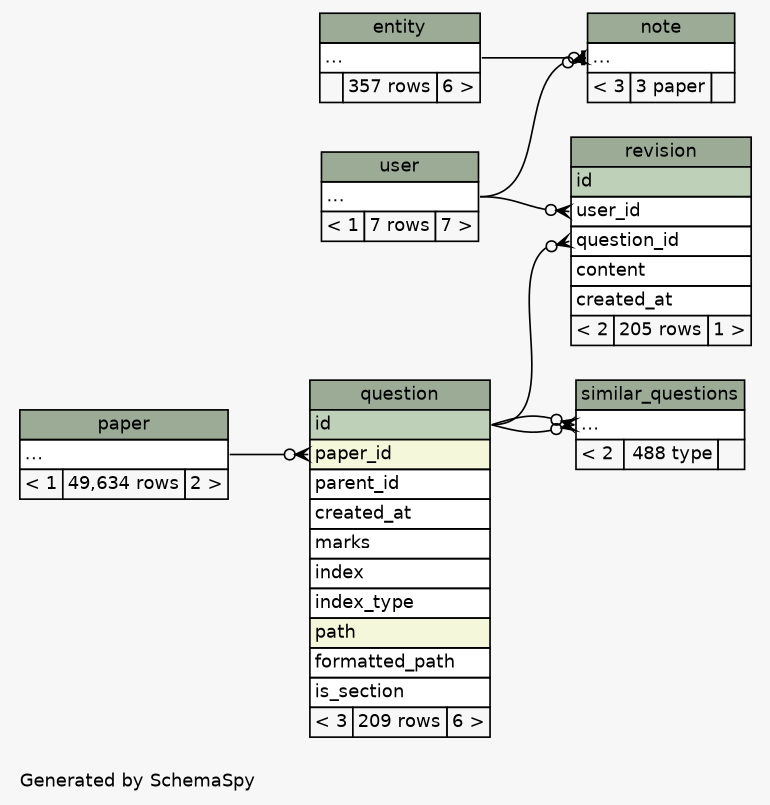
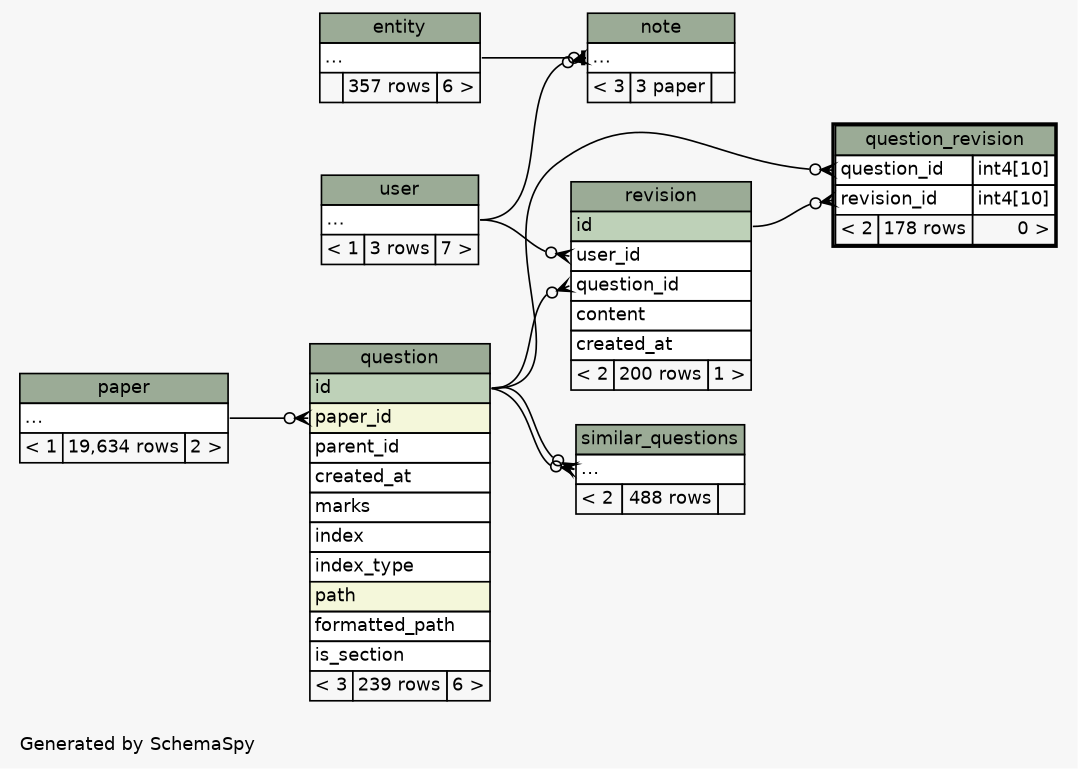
none -> (945, 185)
(400, 226) -> (400, 249)
(661, 330) -> (661, 374)
(673, 454) -> (671, 498)
(124, 483) -> (124, 447)
(400, 721) -> (400, 685)
